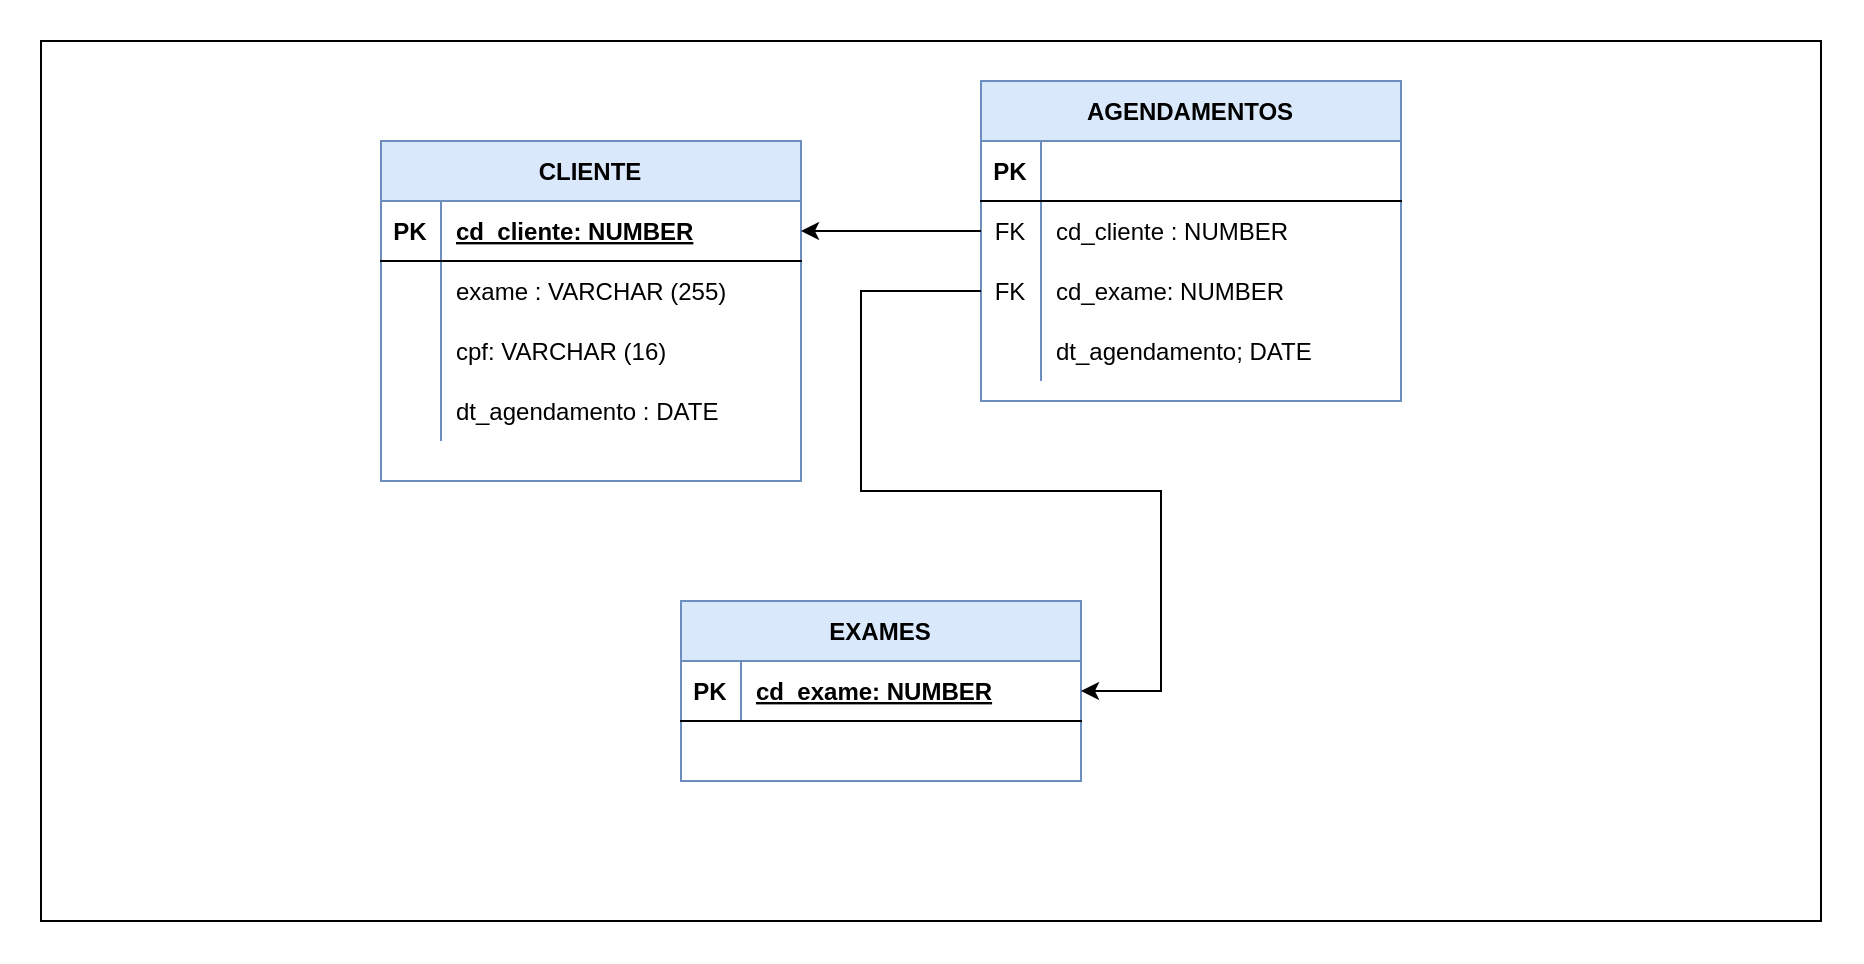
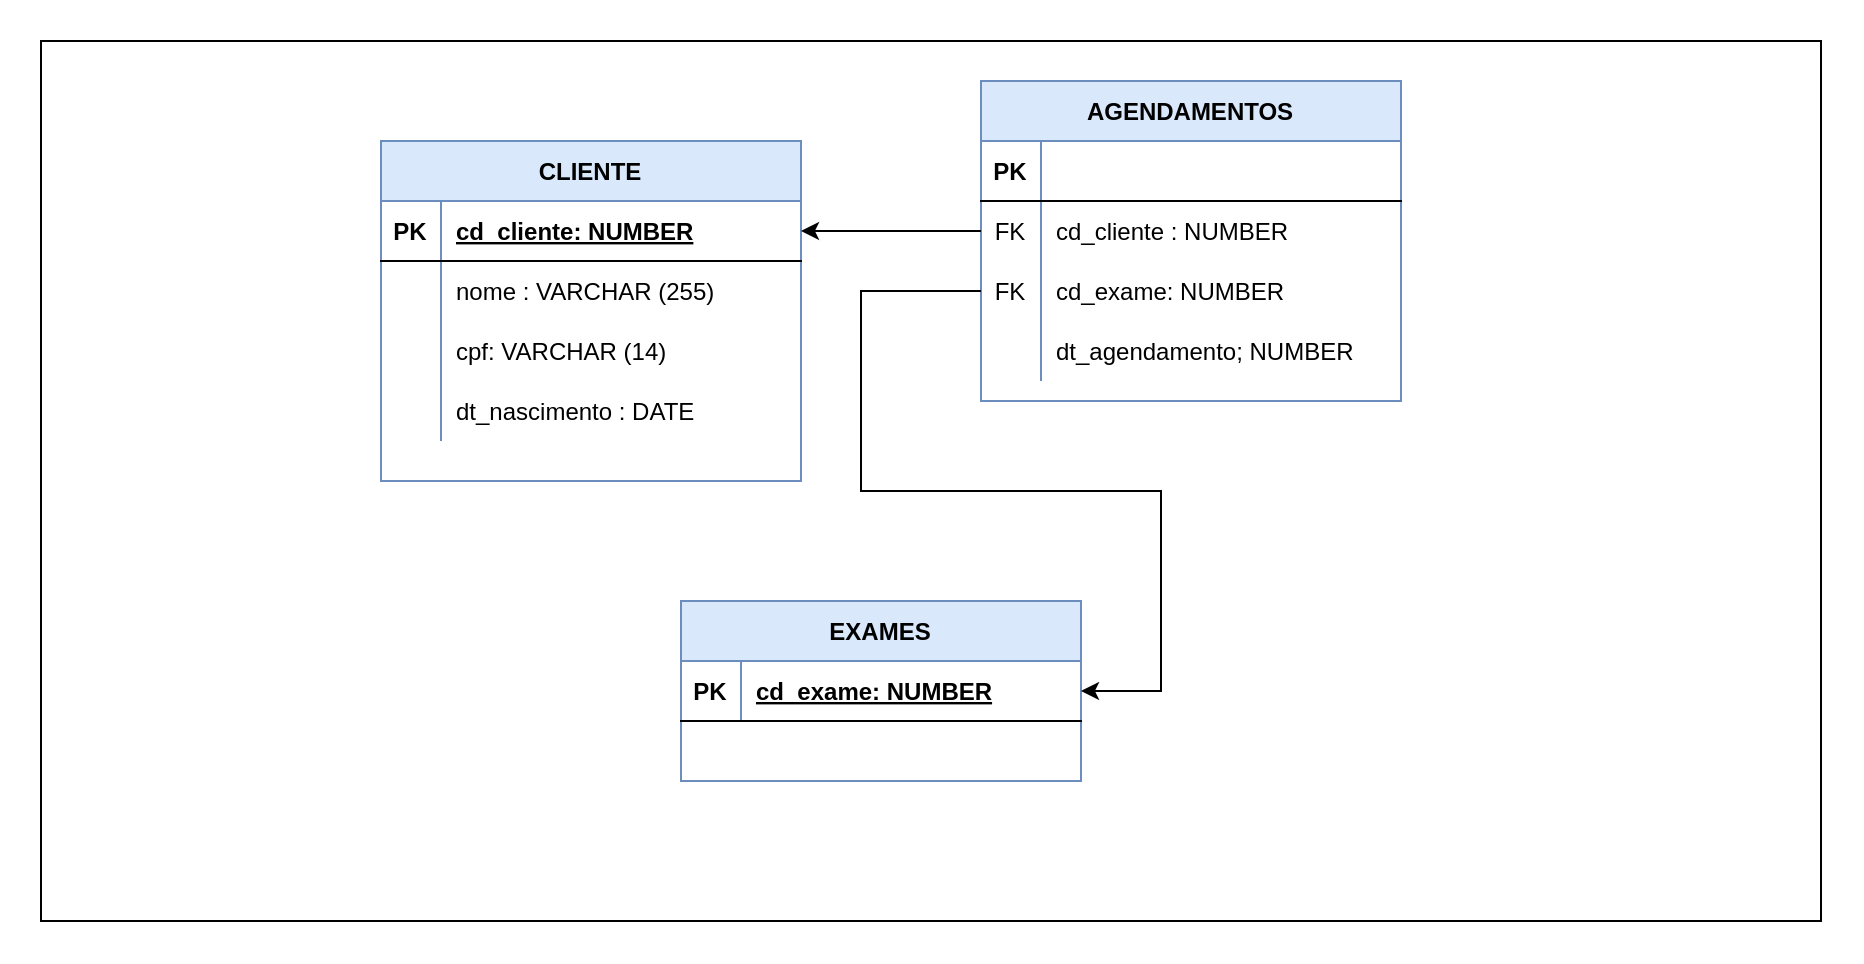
(585, 292) -> (578, 292)
(561, 352) -> (561, 352)
(1184, 352) -> (1198, 352)
(588, 412) -> (578, 412)
